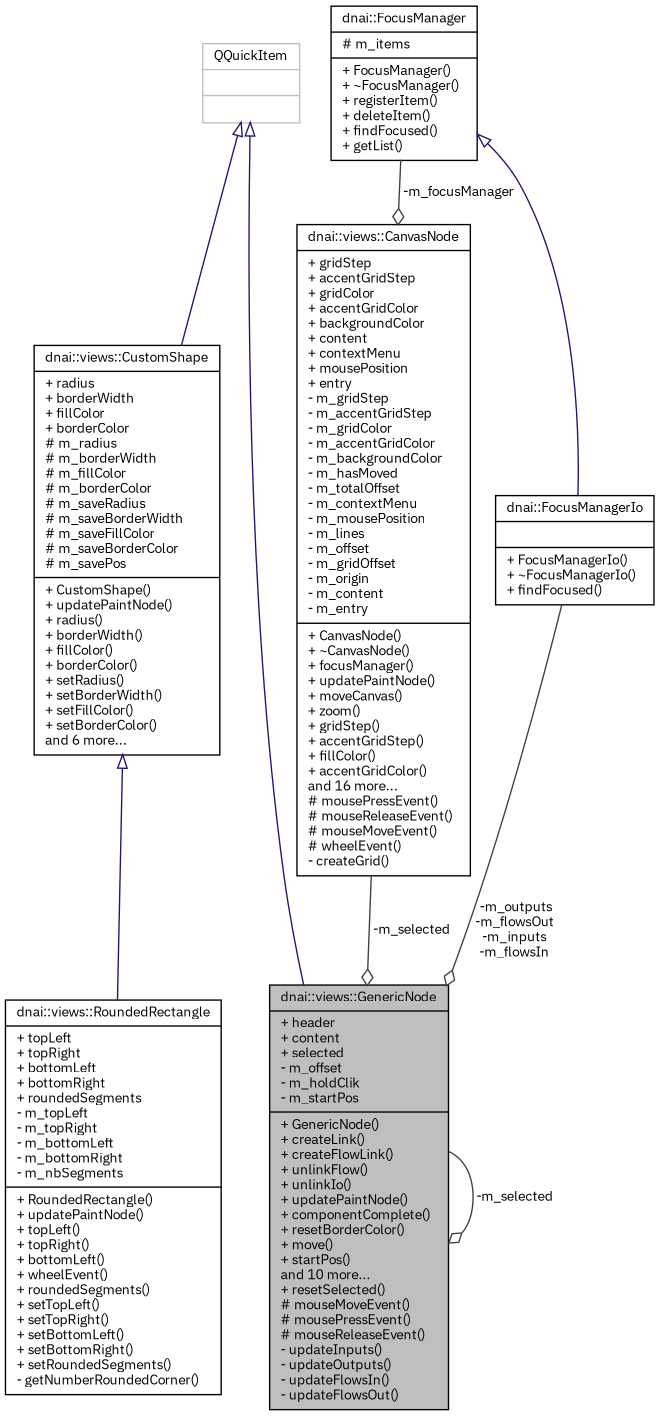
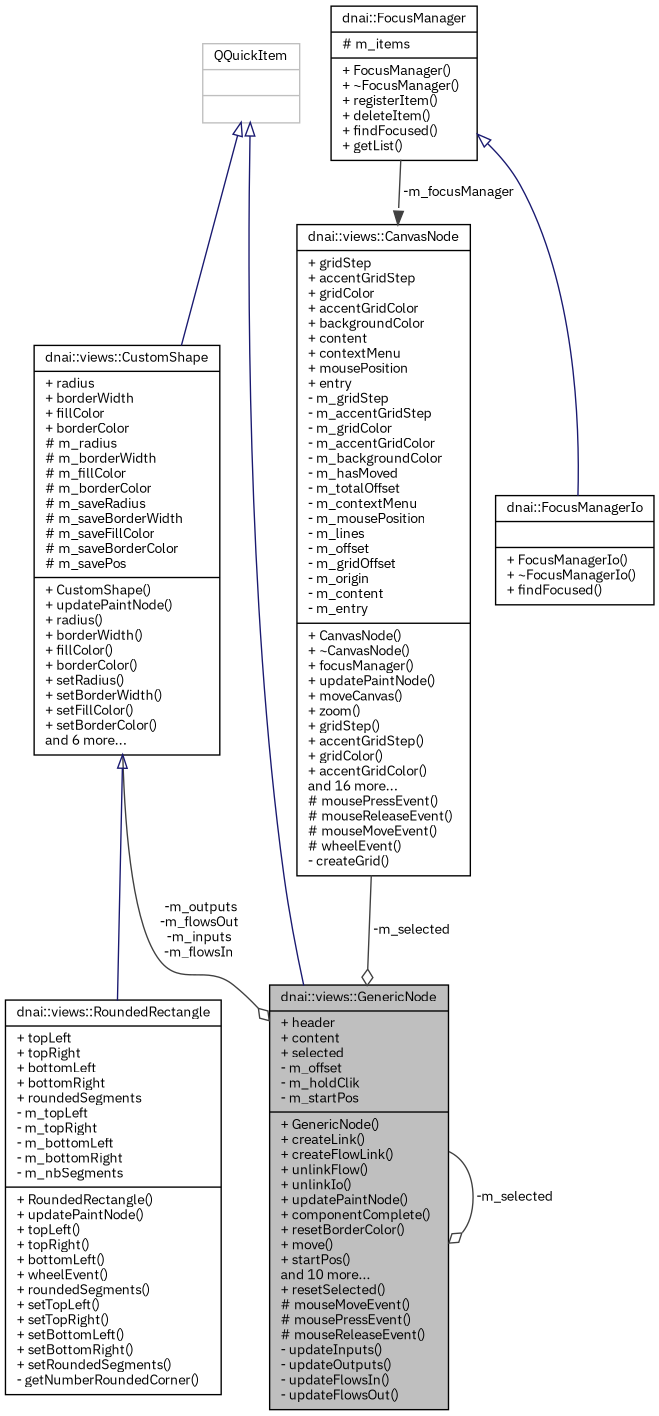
(400, 184) -> (400, 184)
(342, 756) -> (345, 756)
(512, 789) -> (141, 916)
